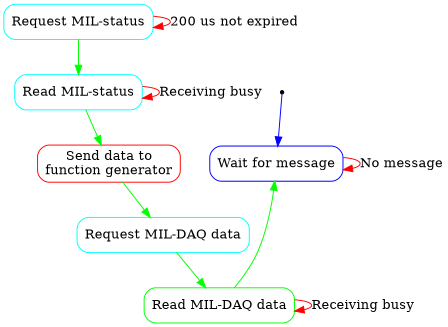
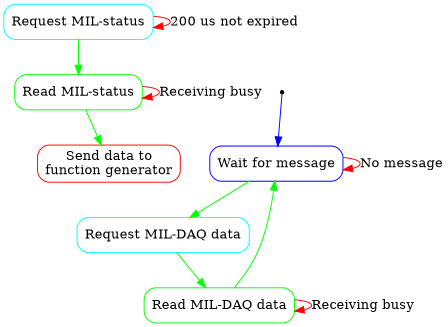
(78, 92) -> (78, 92)
(133, 196) -> (224, 197)
